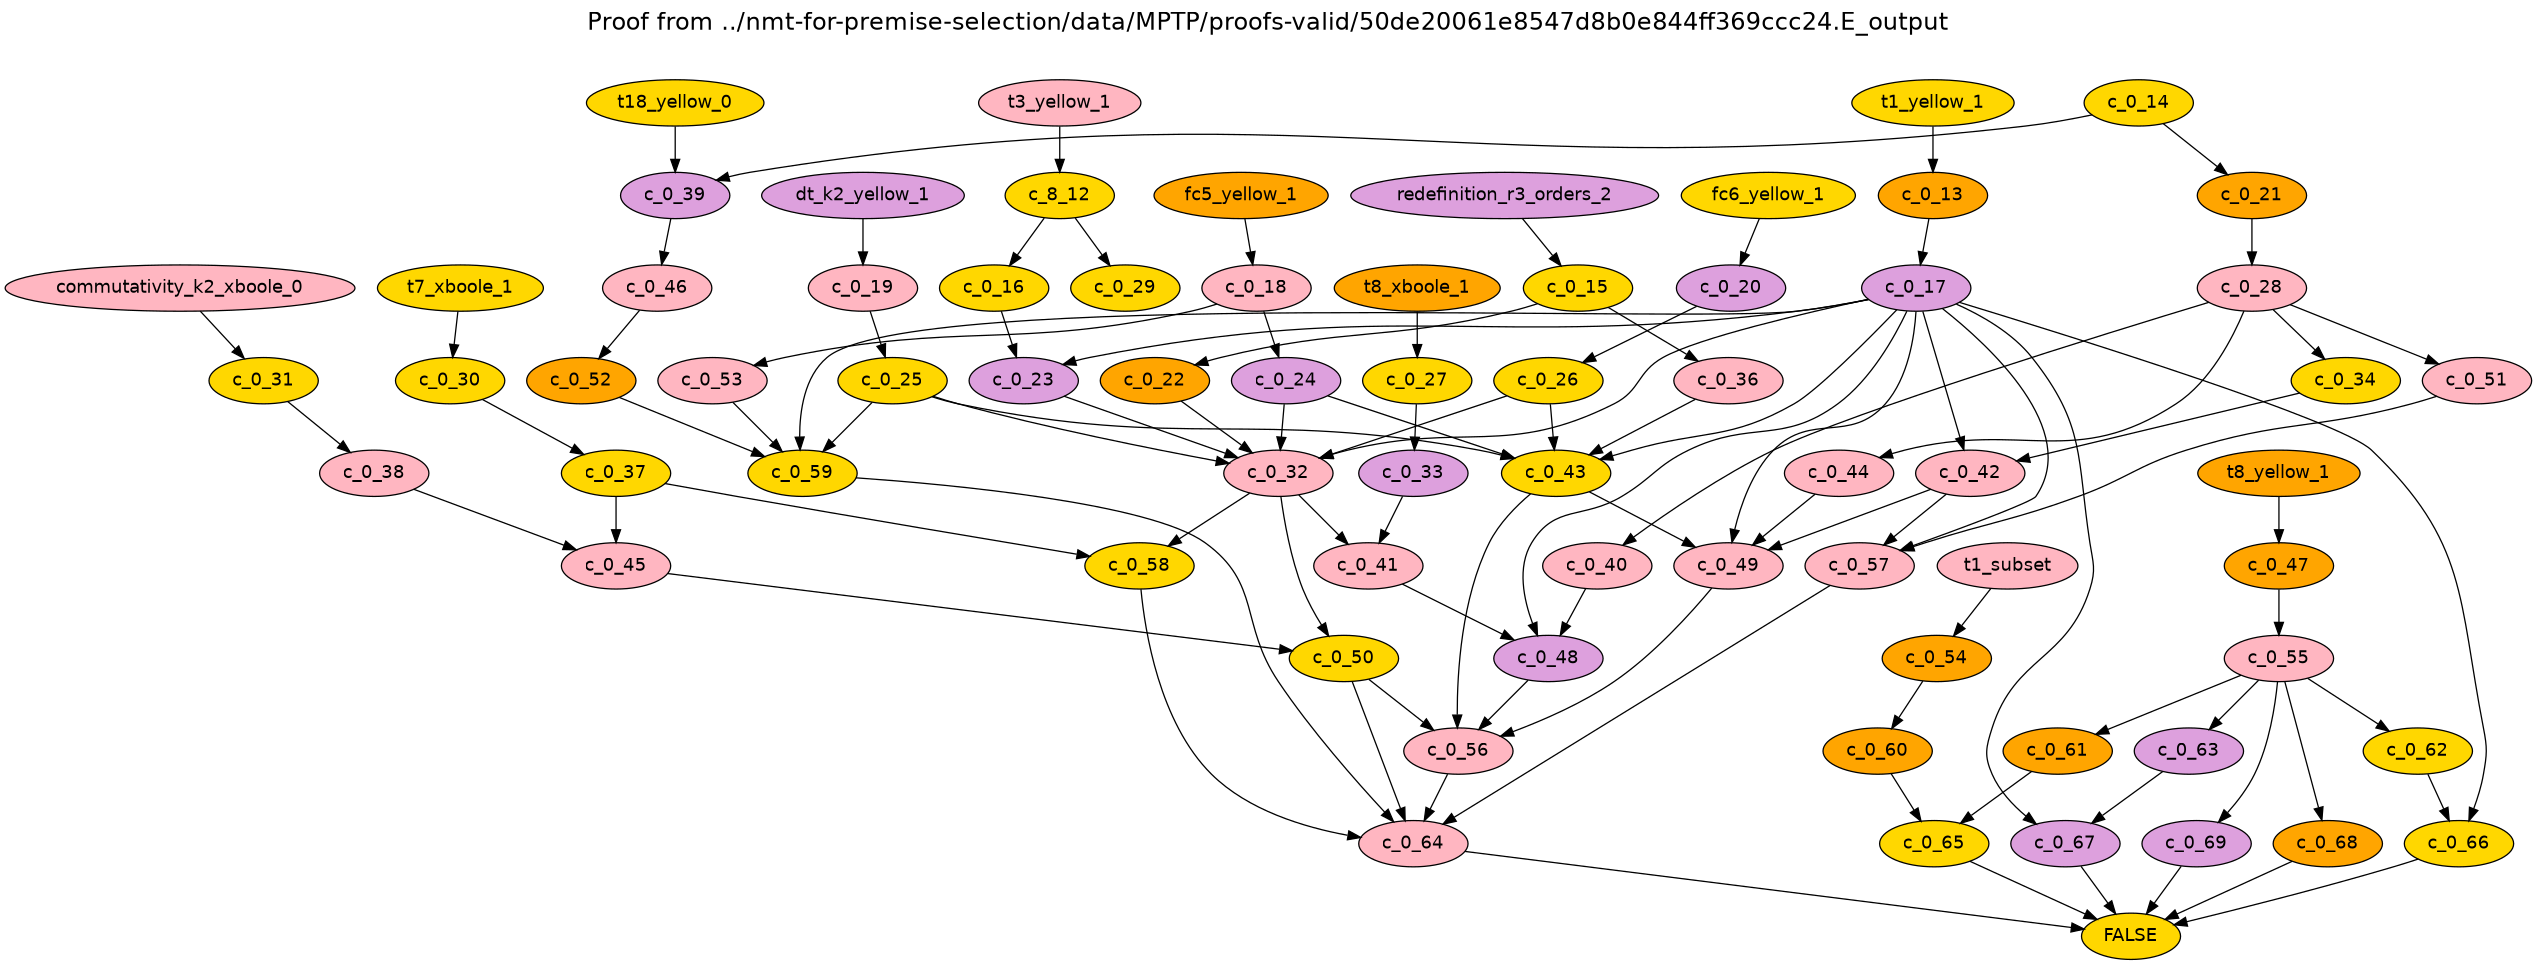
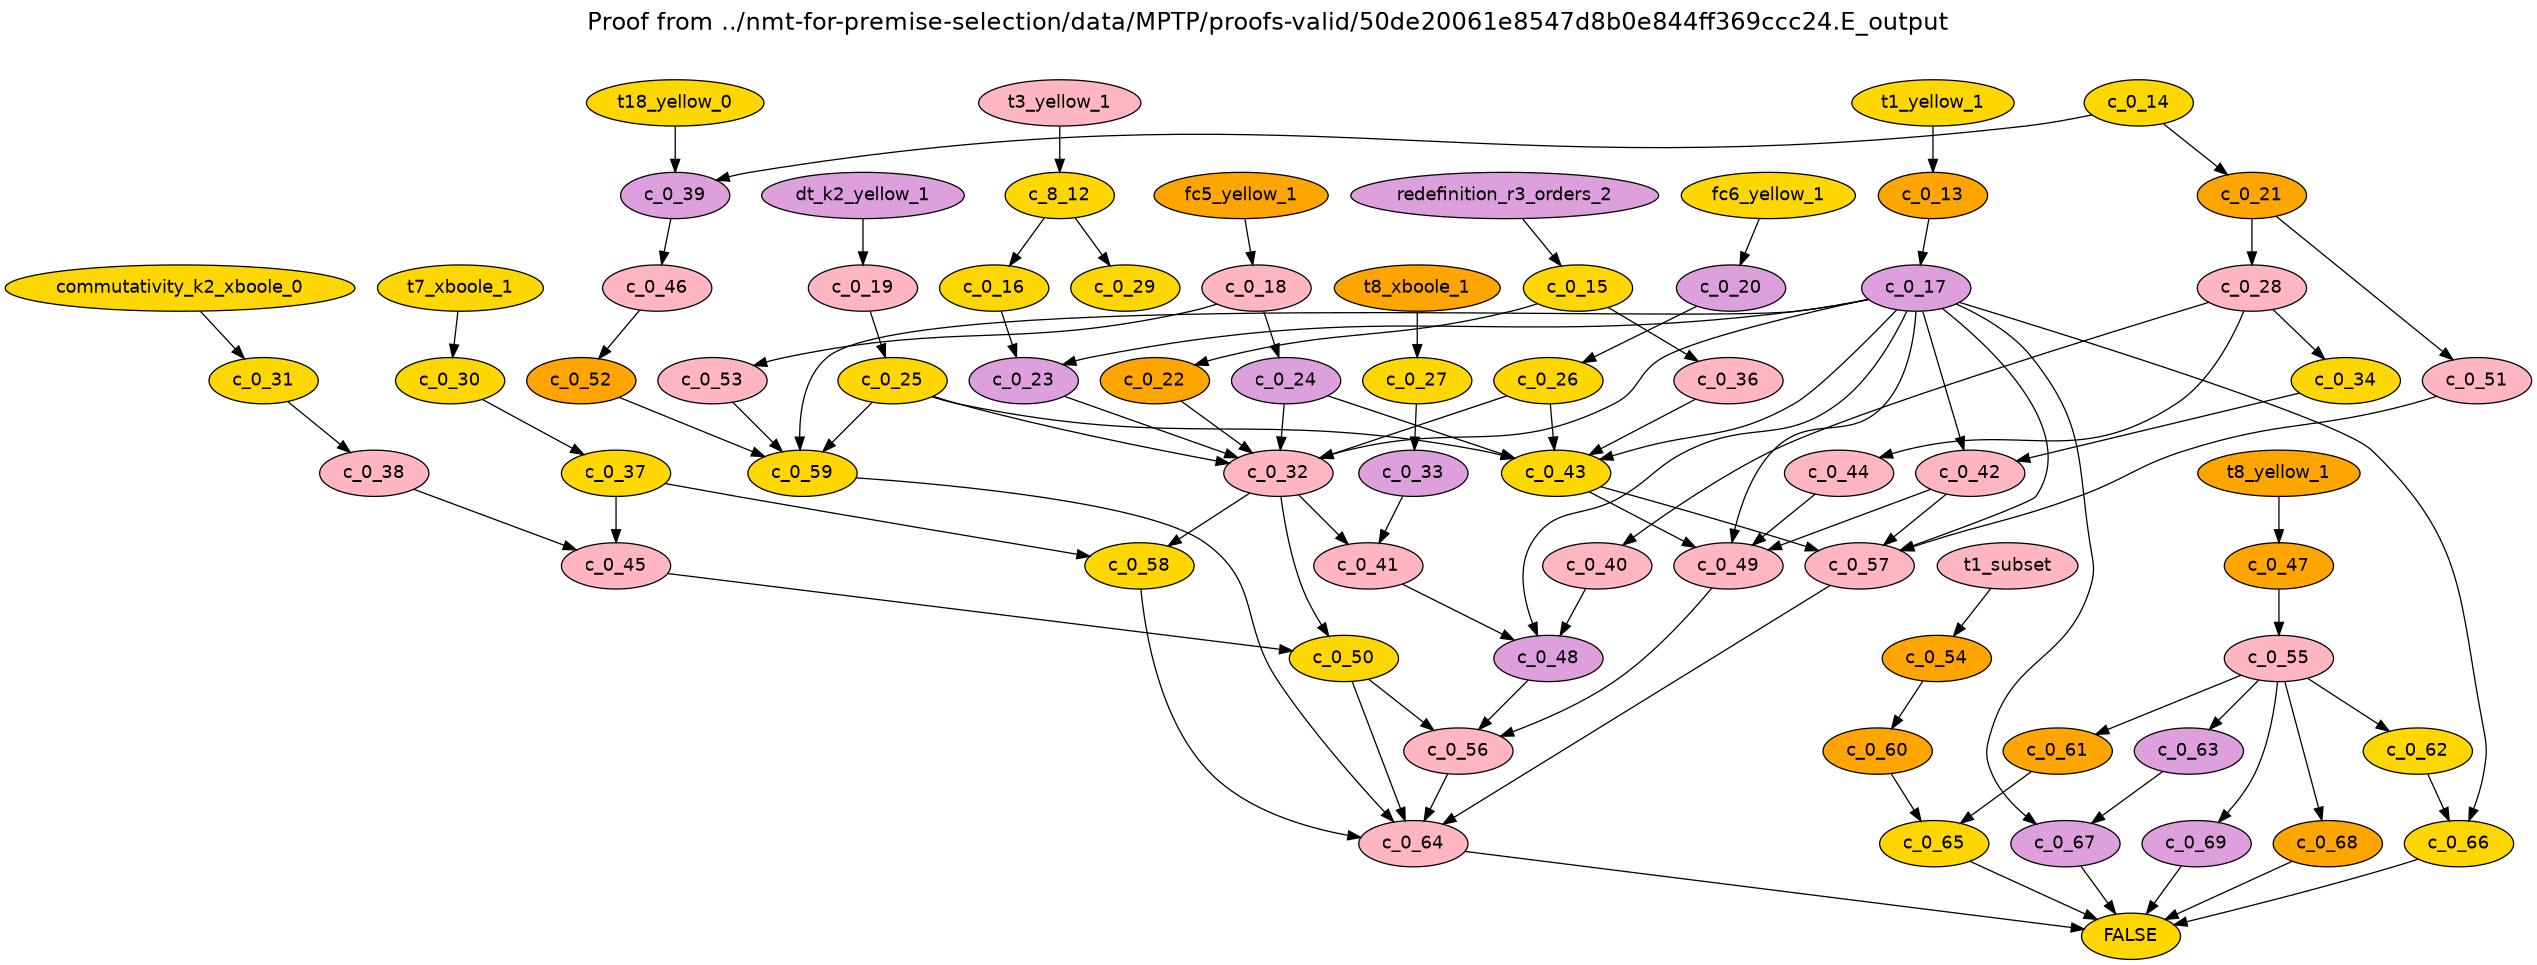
(180, 288) -> (180, 288)
(2358, 332) -> (2359, 284)
(1471, 595) -> (1704, 516)
